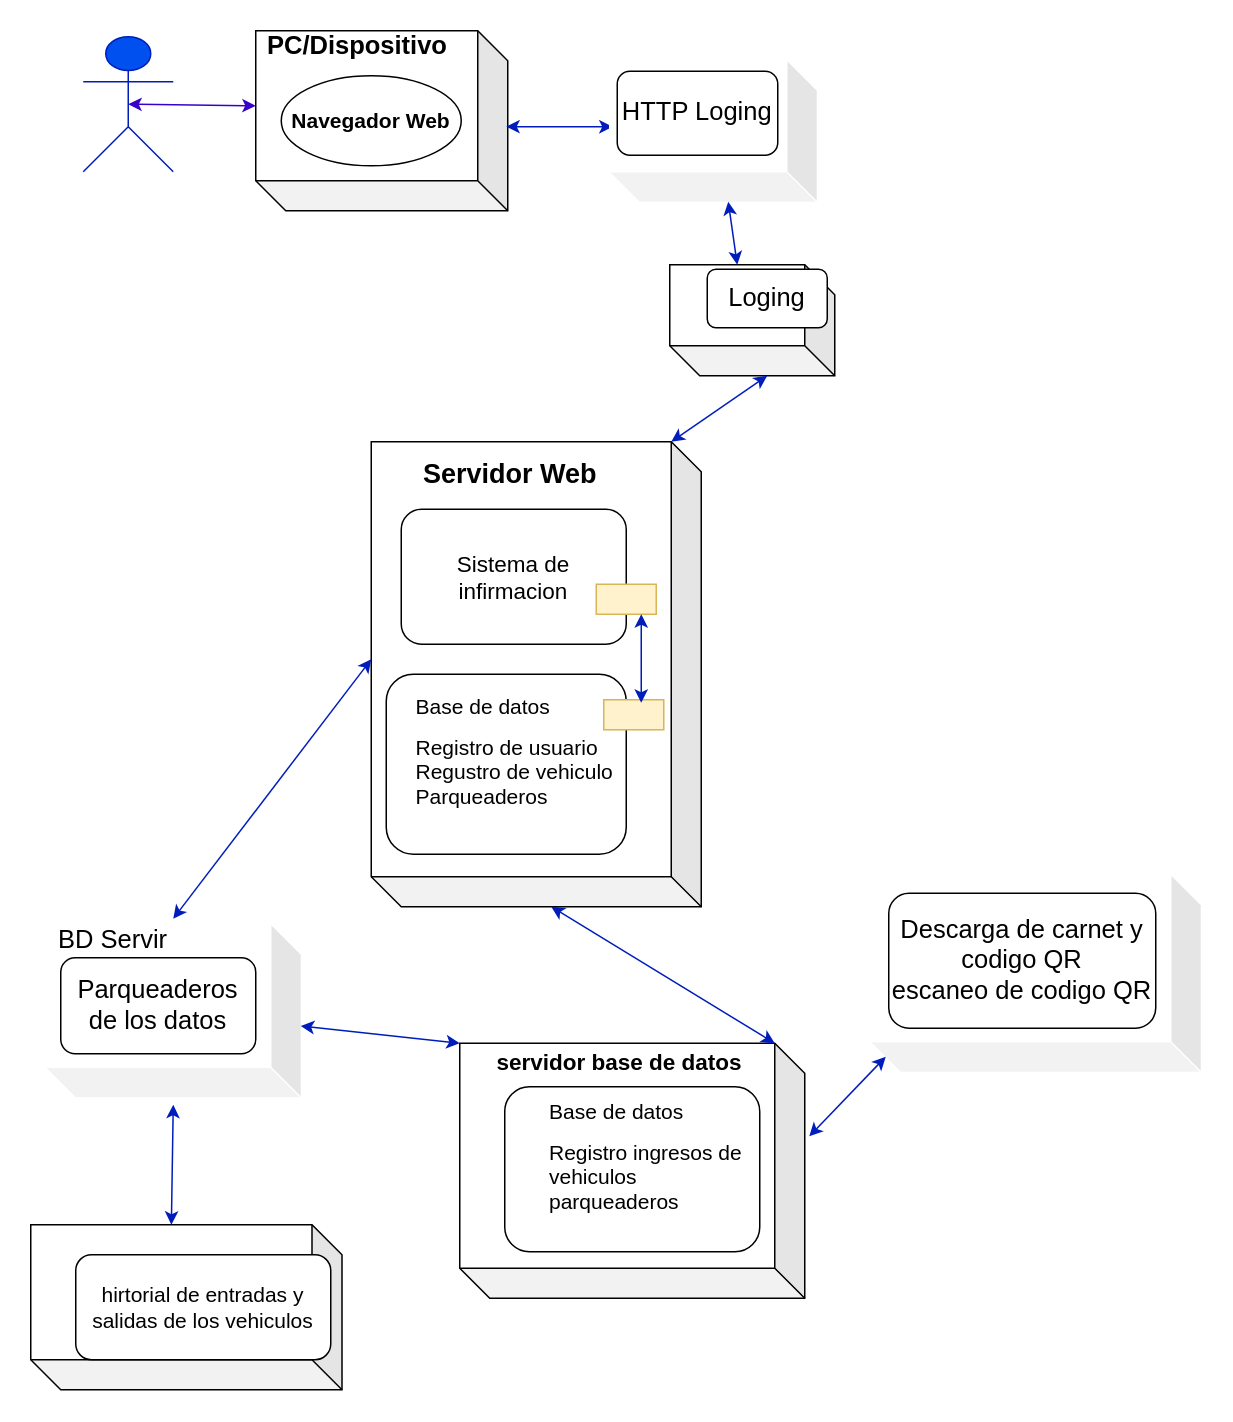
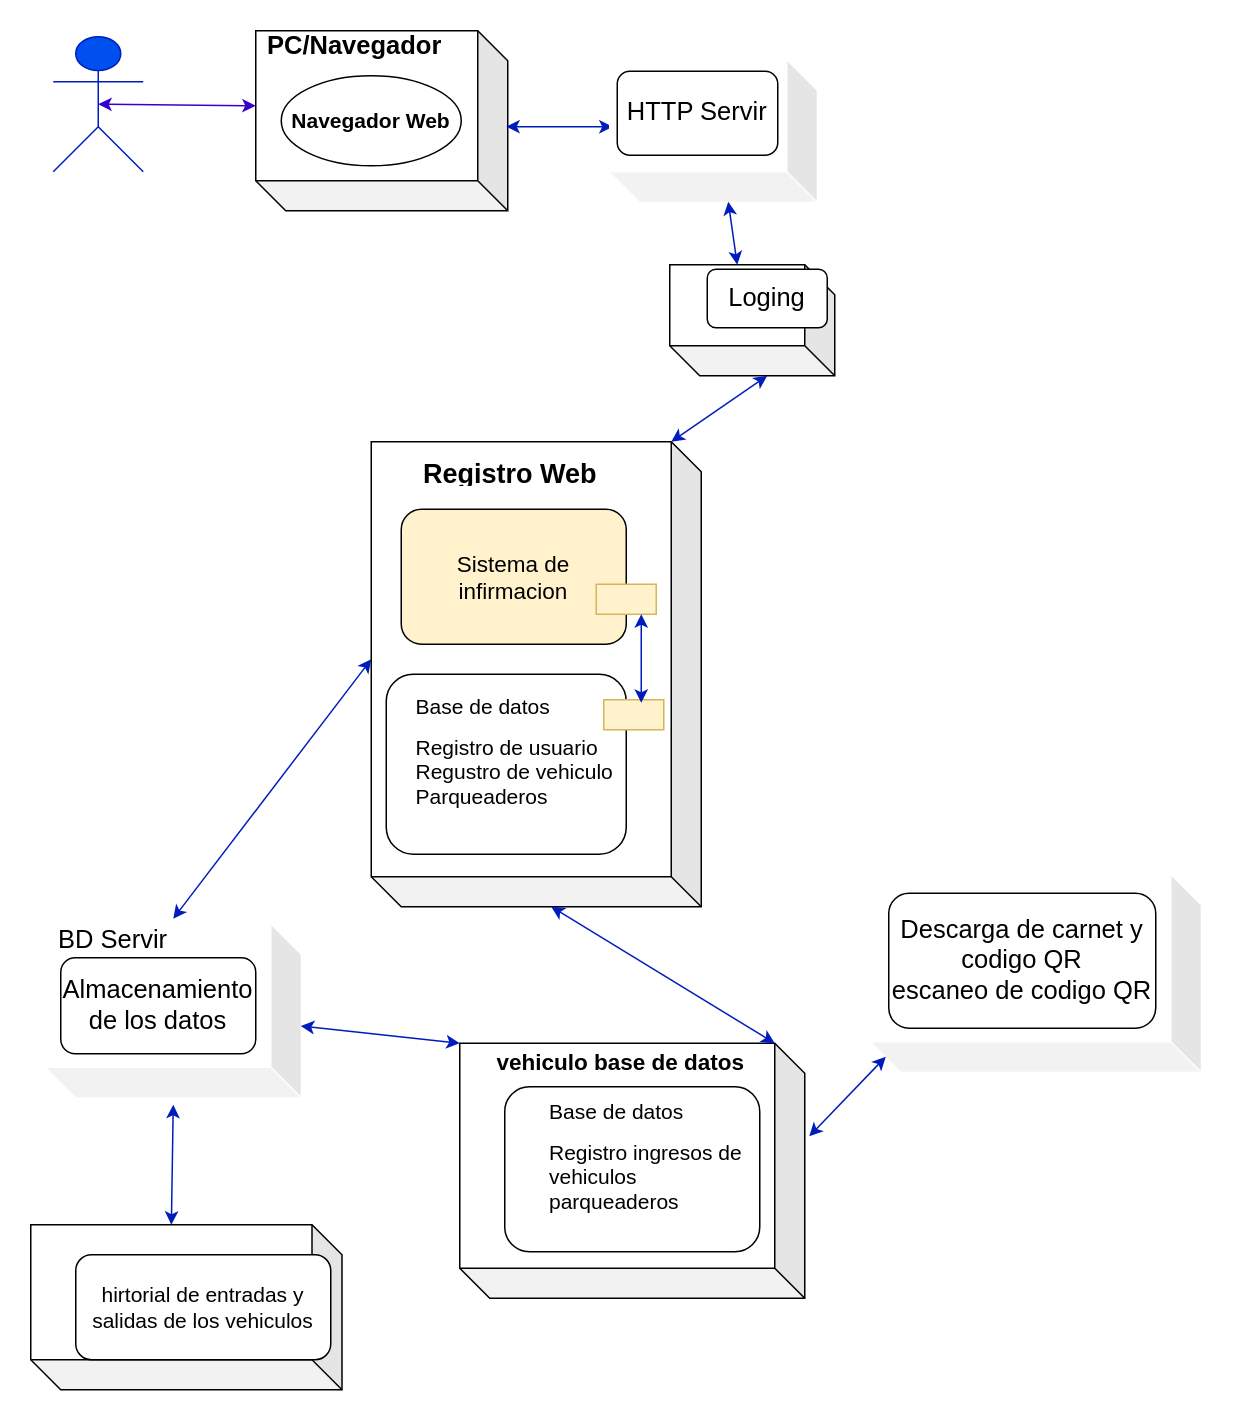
(331, 27) -> (328, 27)
(128, 104) -> (98, 104)
(698, 113) -> (698, 113)
(480, 438) -> (480, 438)
(514, 577) -> (514, 577)
(158, 1006) -> (158, 1006)
(599, 1024) -> (596, 1024)
